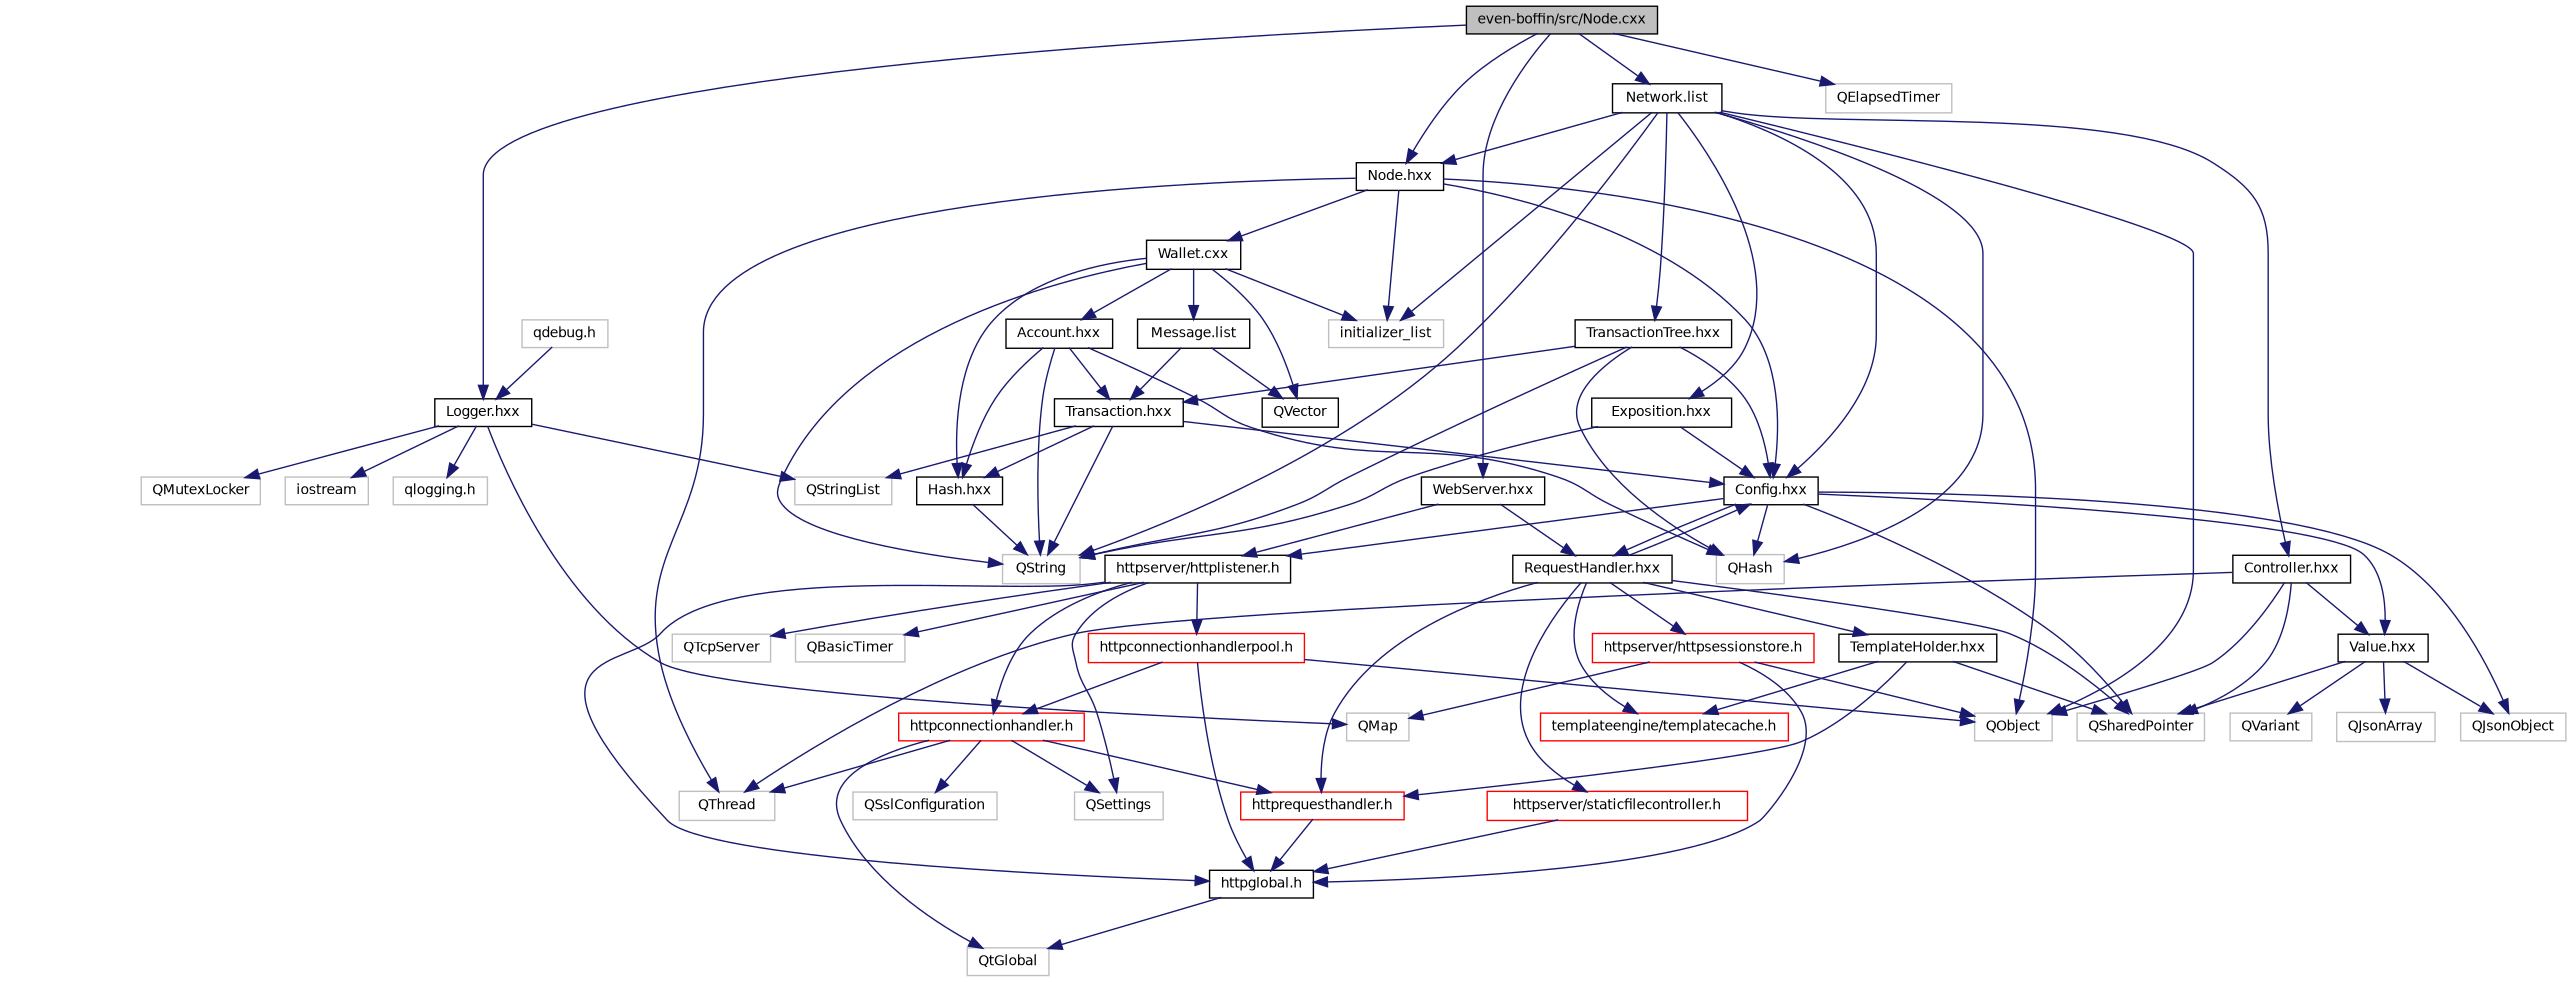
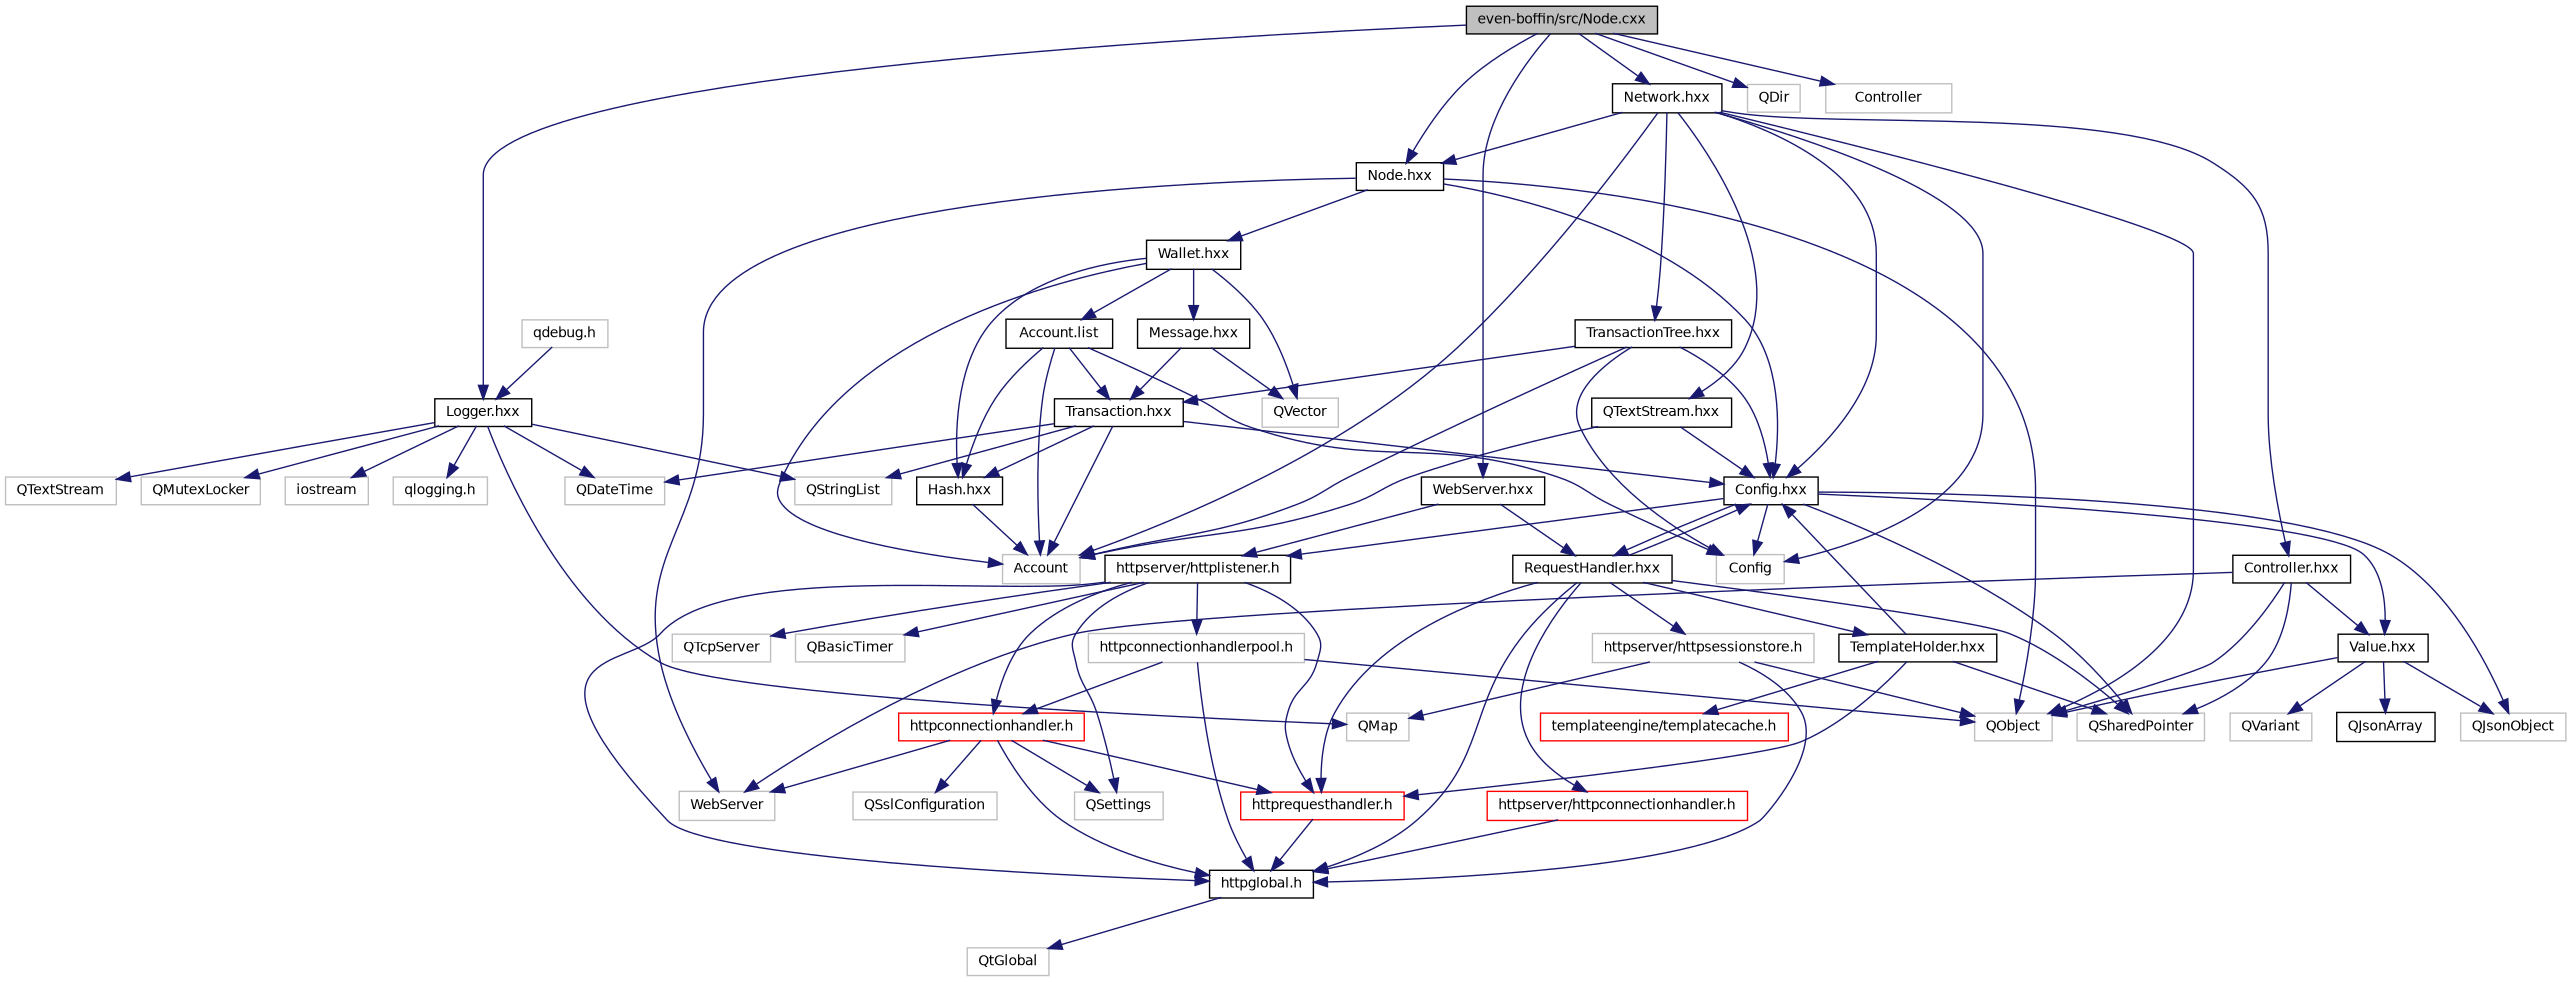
(1667, 98) -> (1667, 98)
none -> (1774, 98)
(1889, 98) -> (1889, 98)
(1194, 255) -> (1194, 255)
(1059, 334) -> (1059, 334)
(1194, 334) -> (1194, 334)
(1386, 334) -> none
(1300, 413) -> (1300, 413)
(1662, 413) -> (1662, 413)
none -> (61, 491)
none -> (615, 491)
(1041, 569) -> (1041, 569)
(1750, 569) -> (1750, 569)
none -> (1849, 575)
(1196, 648) -> (1196, 648)
(1703, 648) -> (1703, 648)
(1577, 654) -> (1471, 744)
none -> (1313, 673)
(2269, 685) -> (2202, 684)
(2386, 727) -> (2386, 727)
(727, 806) -> (727, 806)
(1617, 806) -> (1617, 806)
(851, 840) -> (1079, 831)
